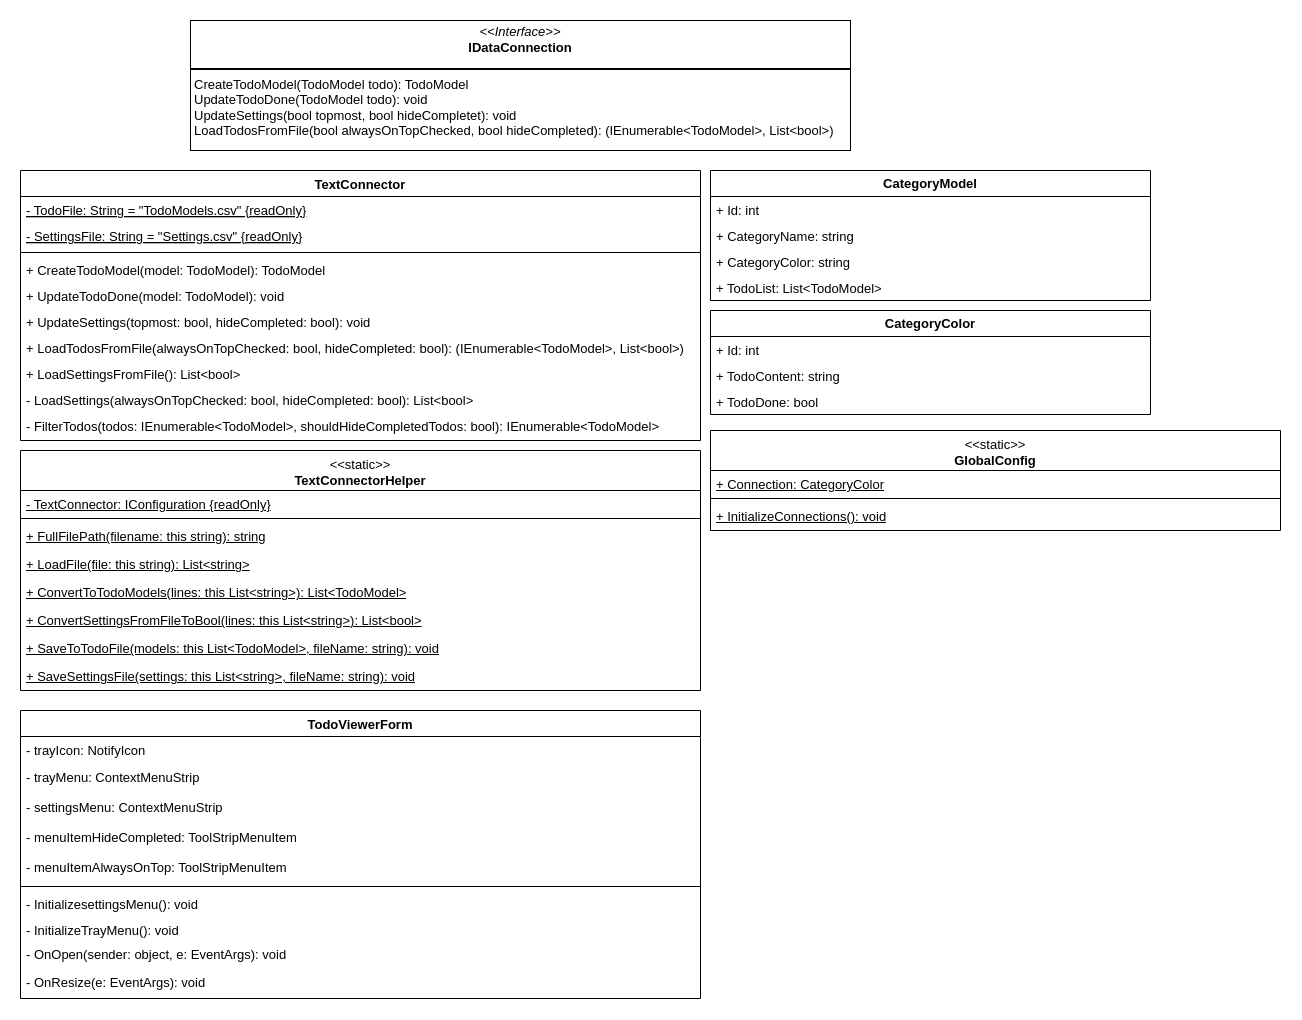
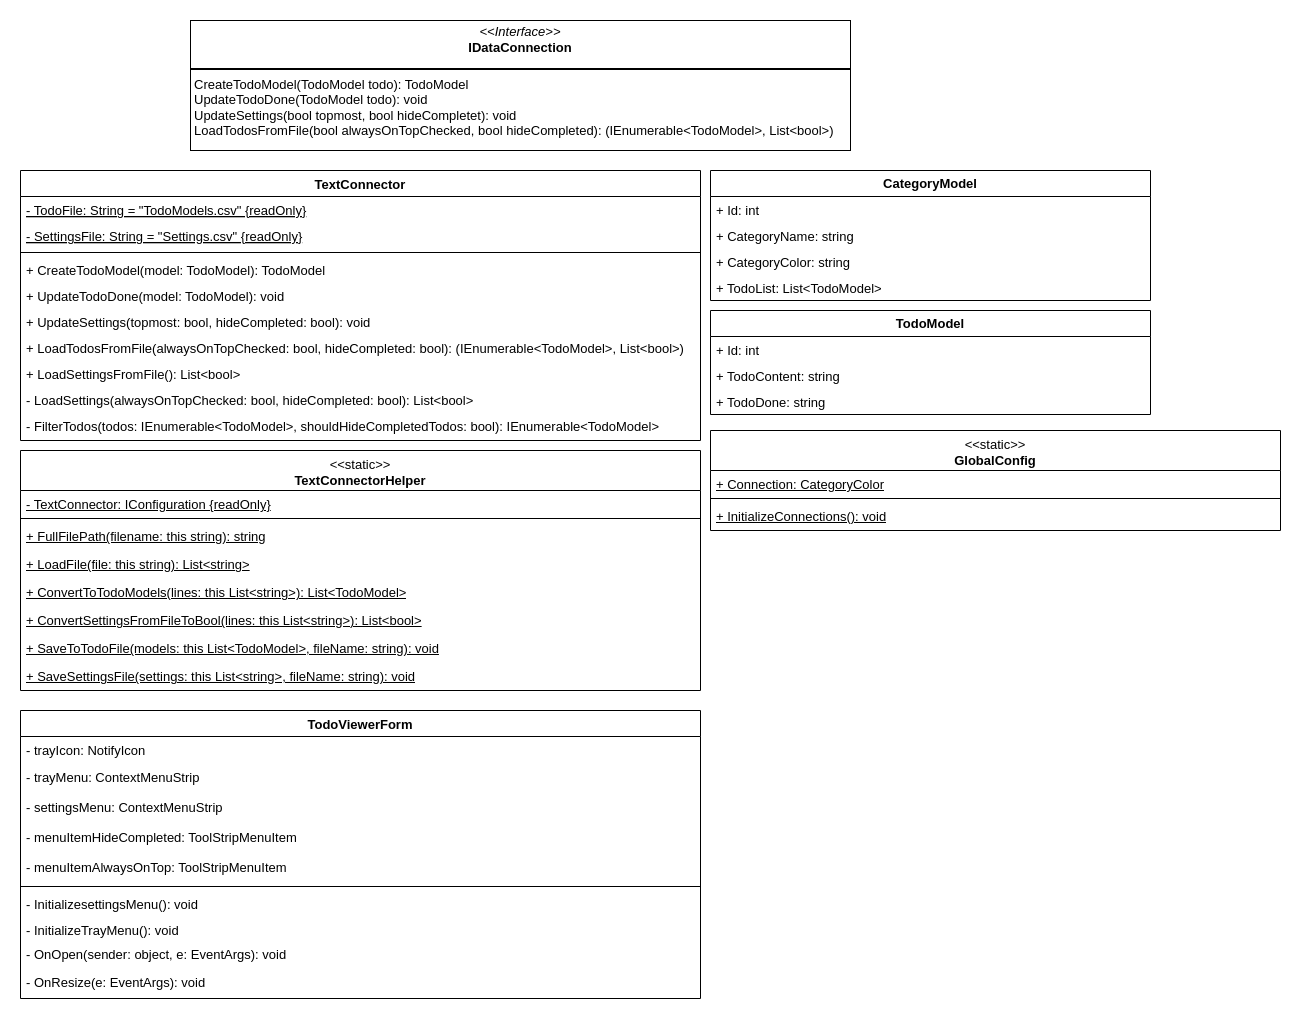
(931, 324) -> (931, 324)
(768, 403) -> (775, 403)
